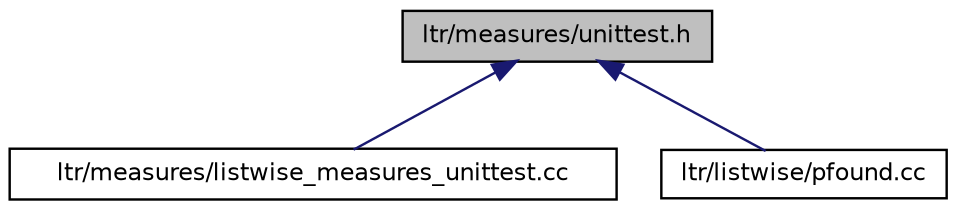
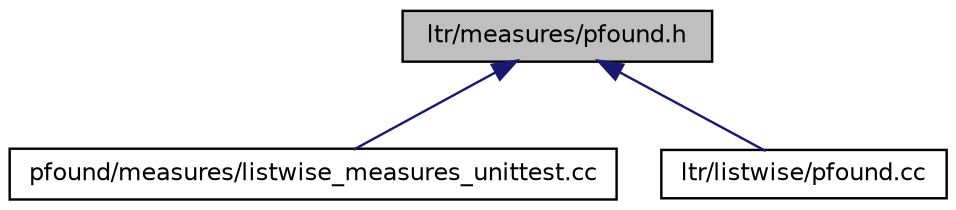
(557, 36) -> (557, 36)
(313, 174) -> (313, 174)
